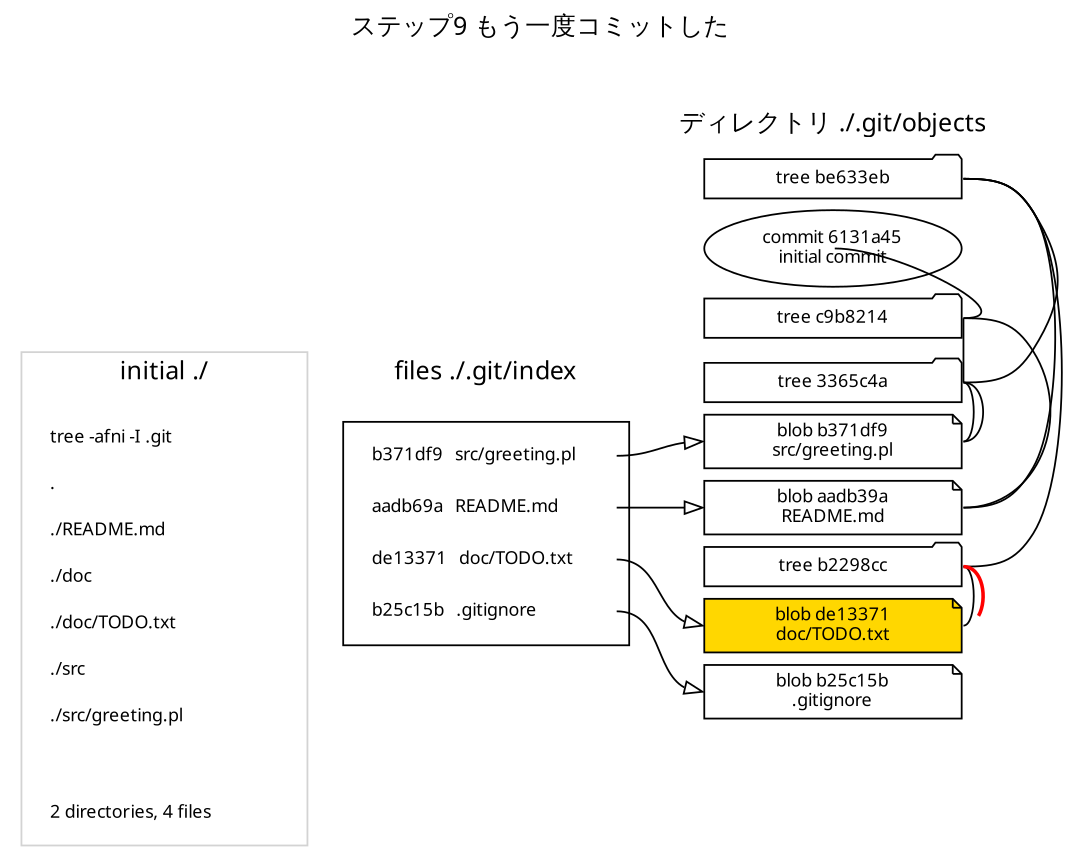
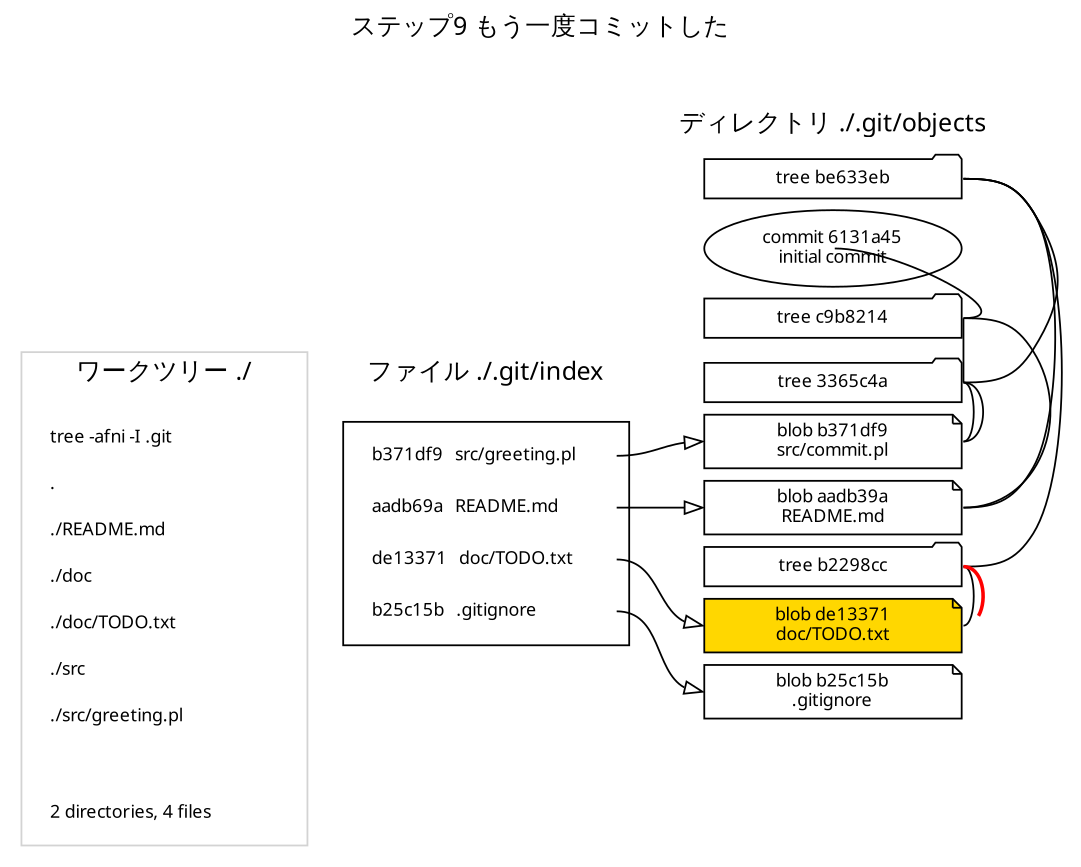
(164, 373) -> (164, 373)
(486, 373) -> (486, 373)
(833, 442) -> (833, 442)
